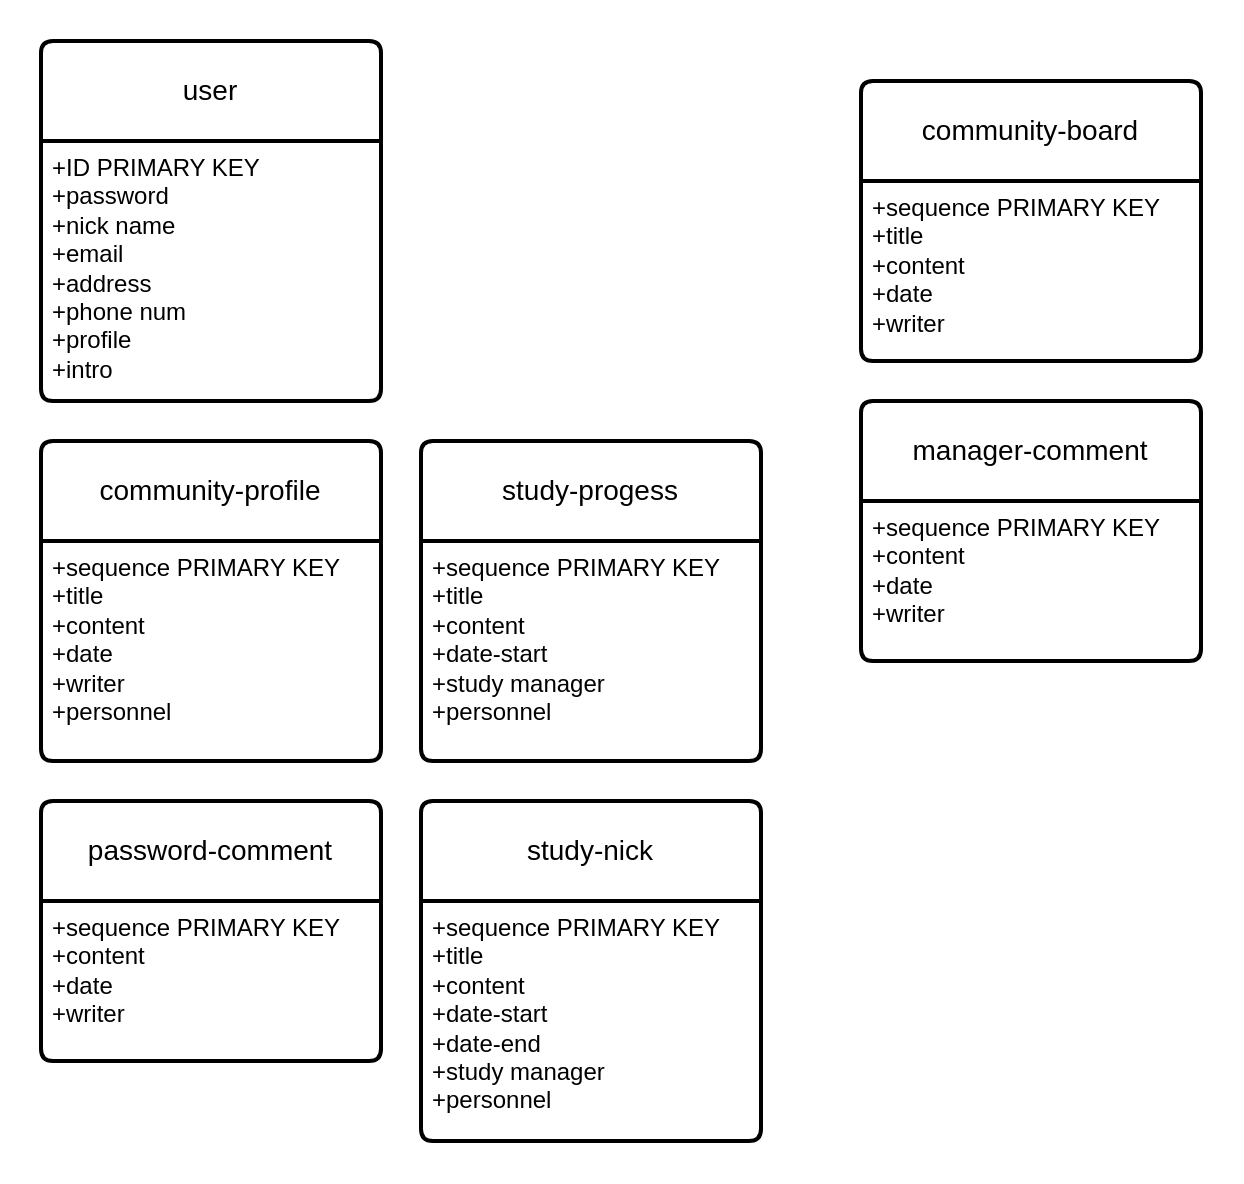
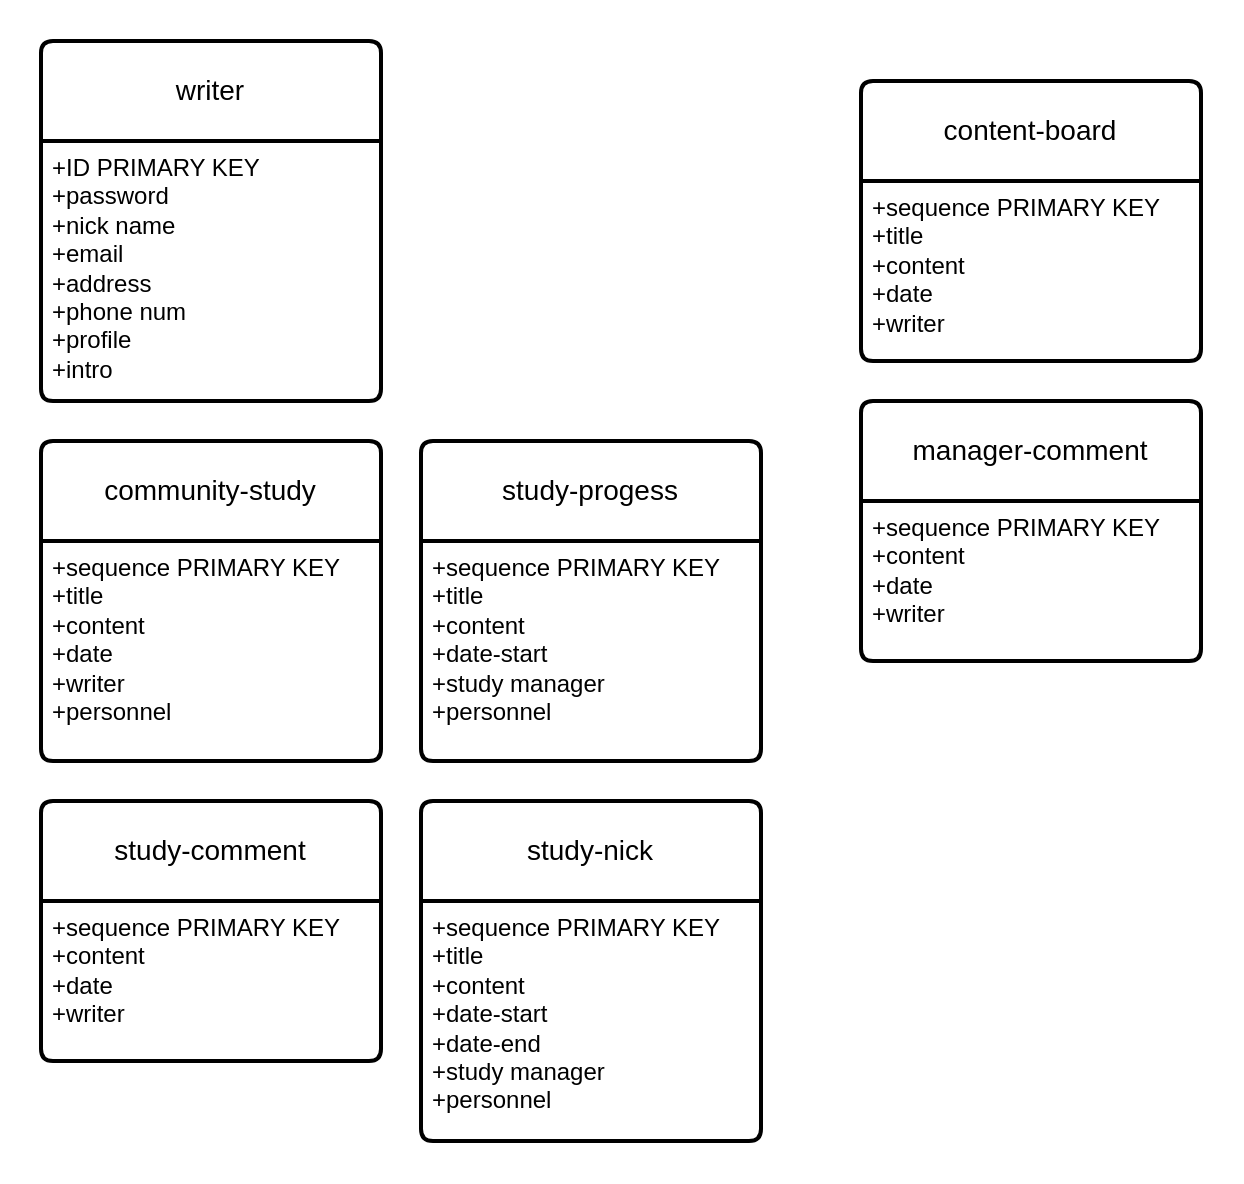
(211, 91) -> (211, 91)
(1031, 131) -> (1031, 131)
(211, 491) -> (211, 491)
(211, 851) -> (211, 851)
